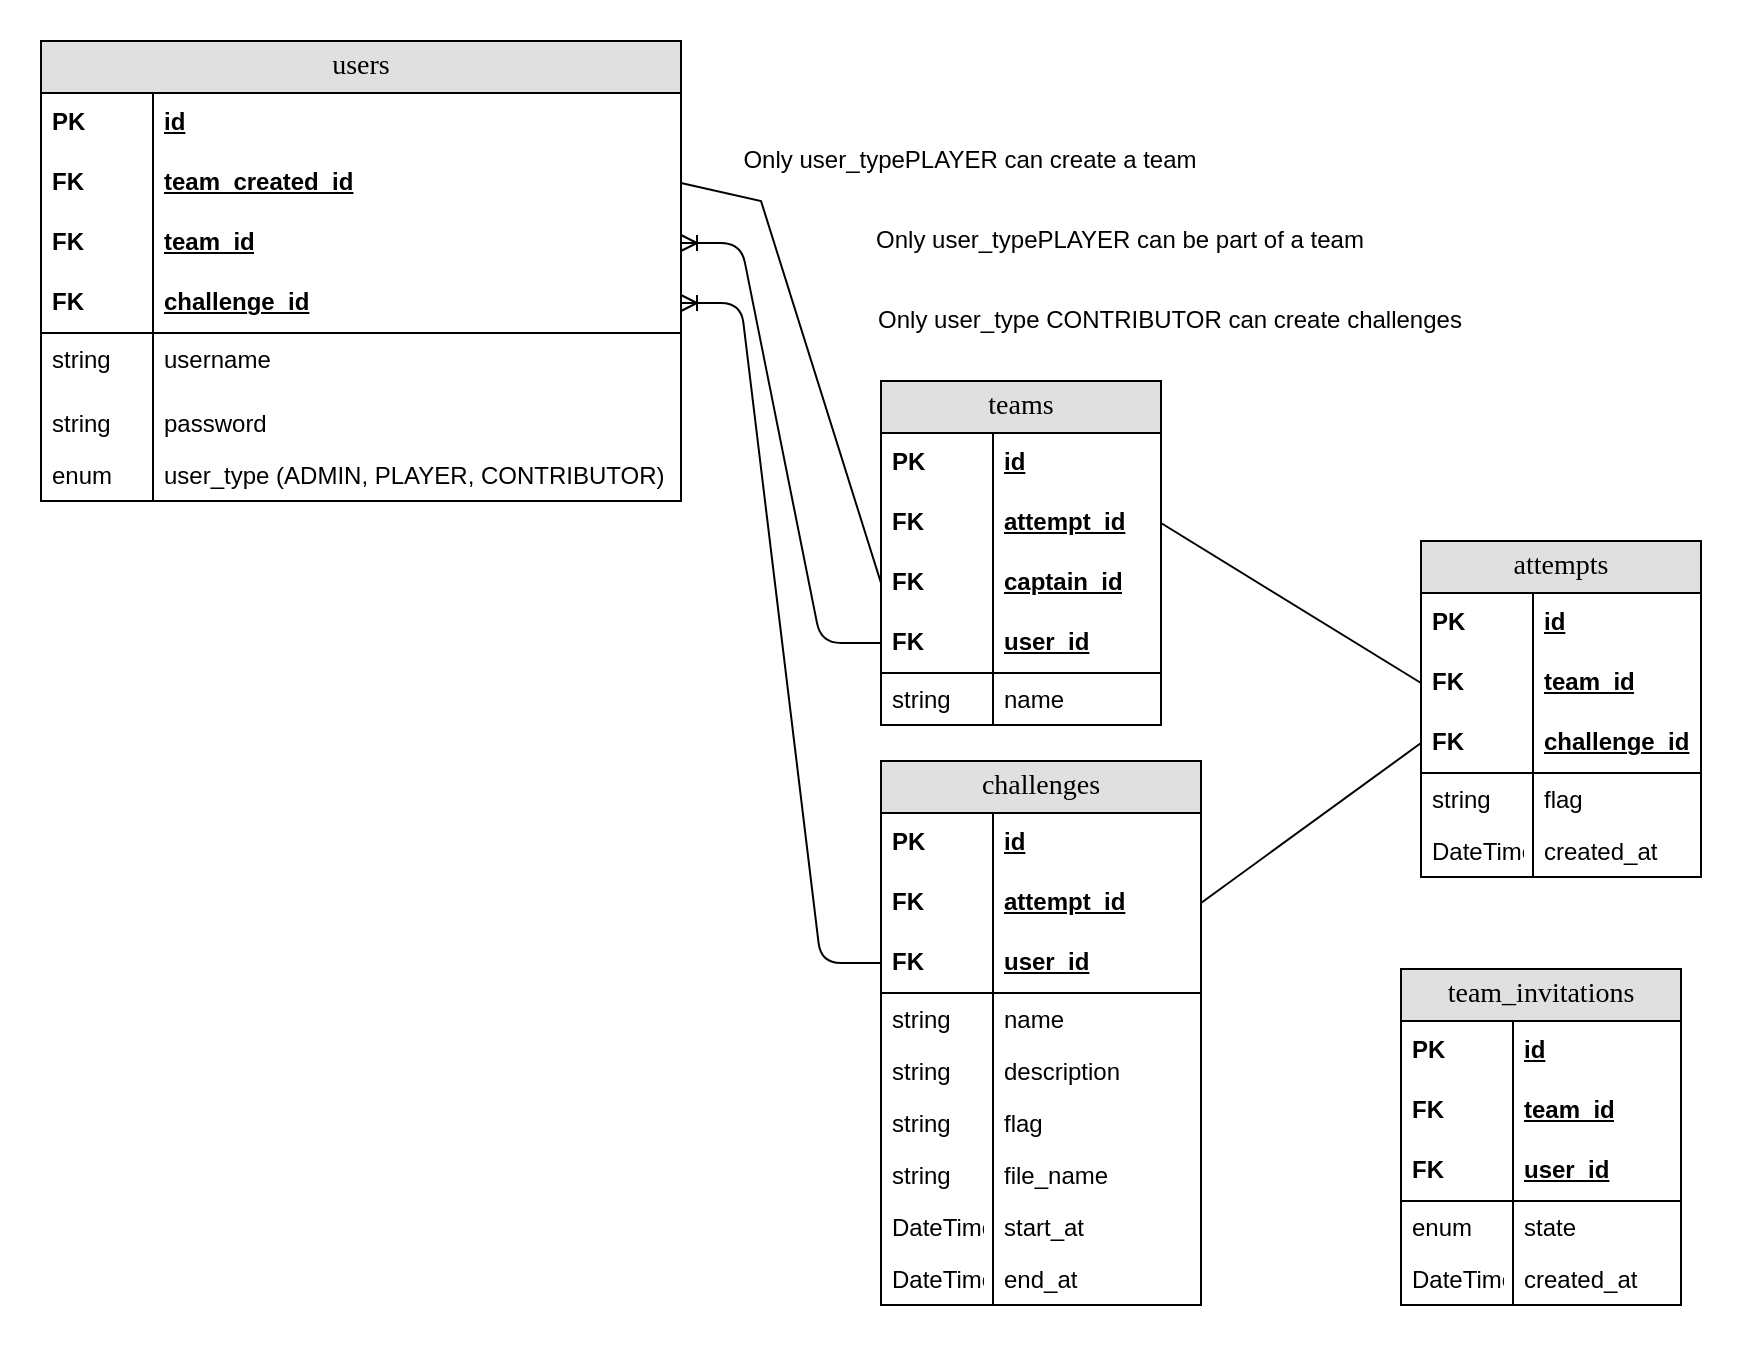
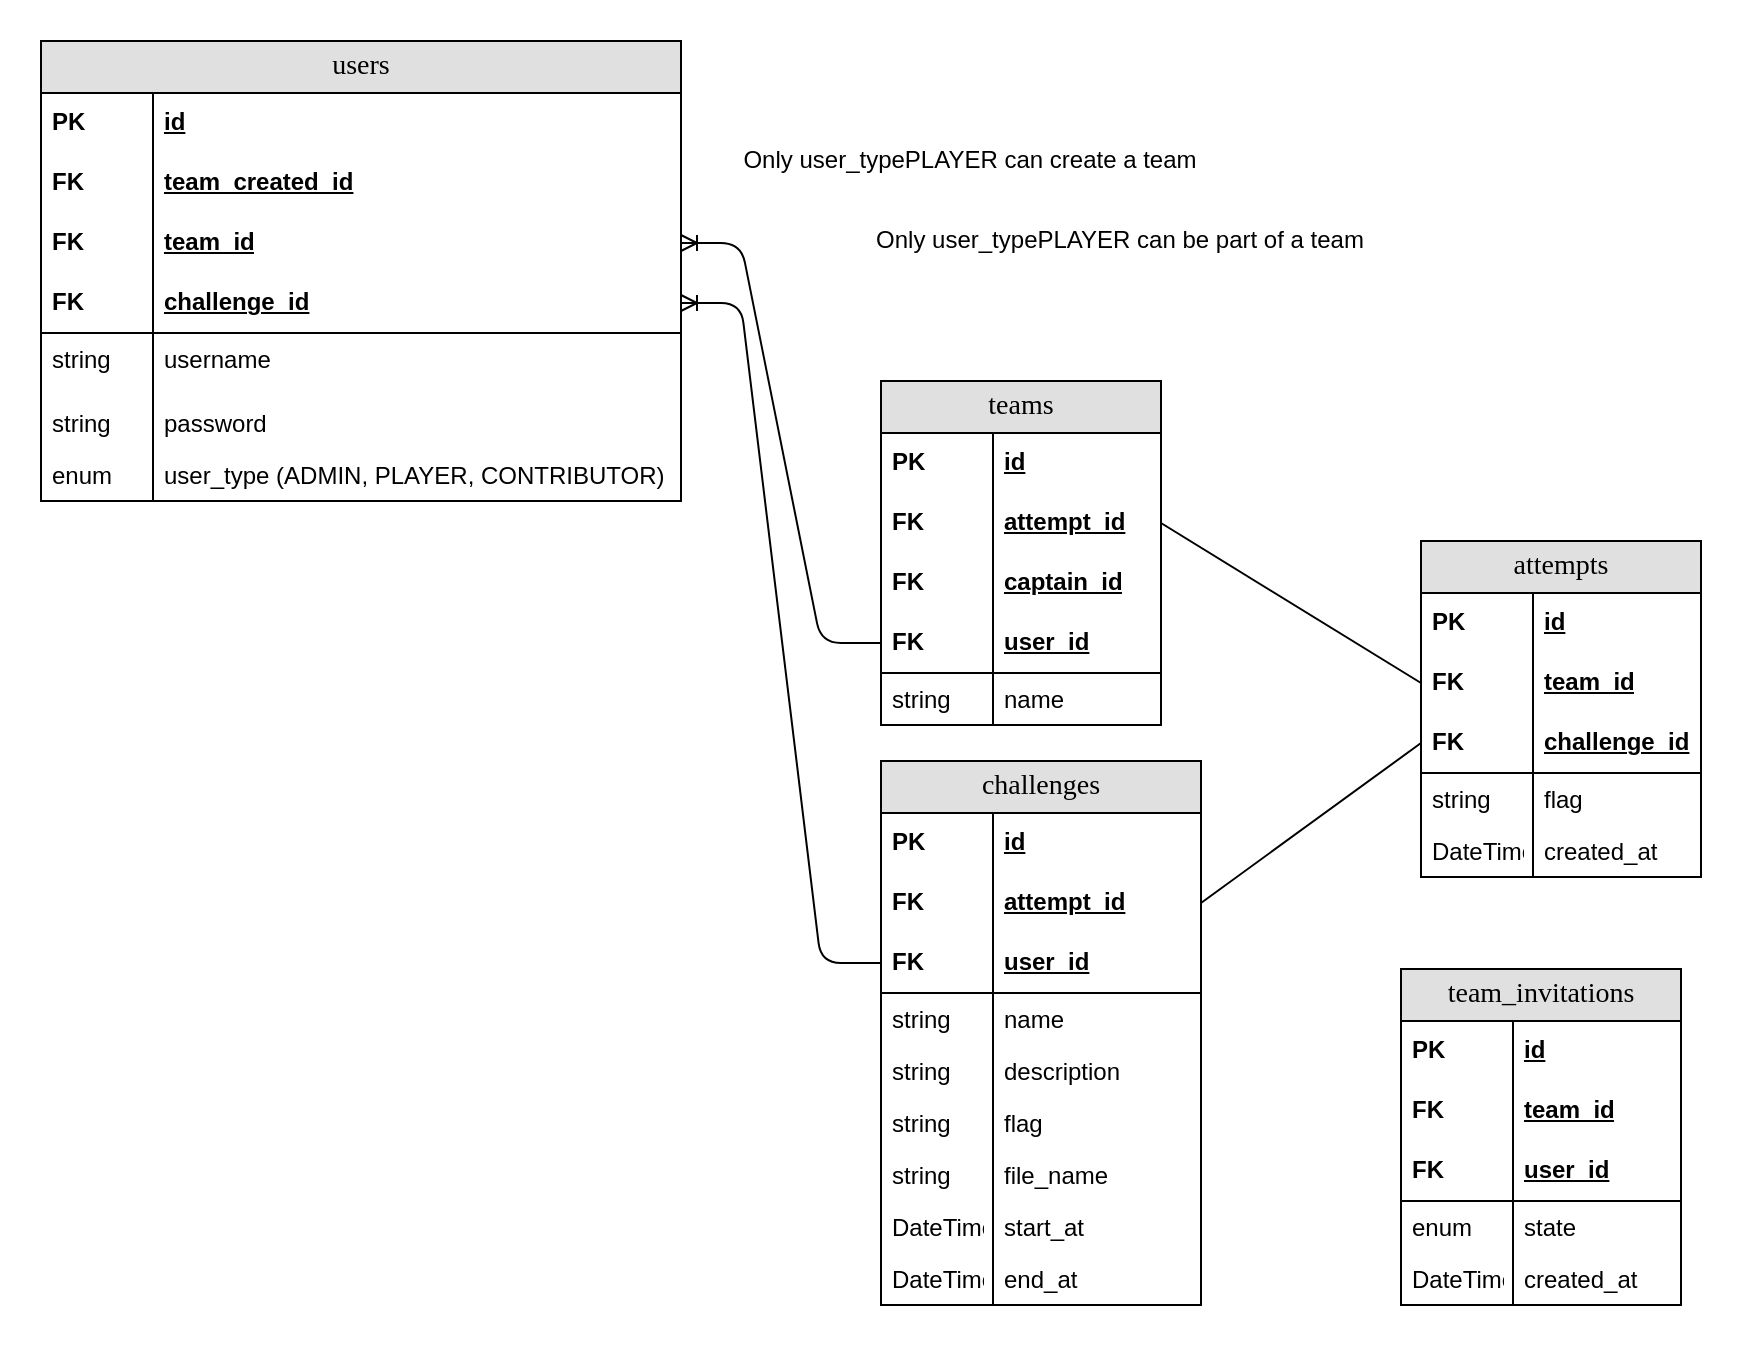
(1171, 321) -> none
(809, 355) -> none
